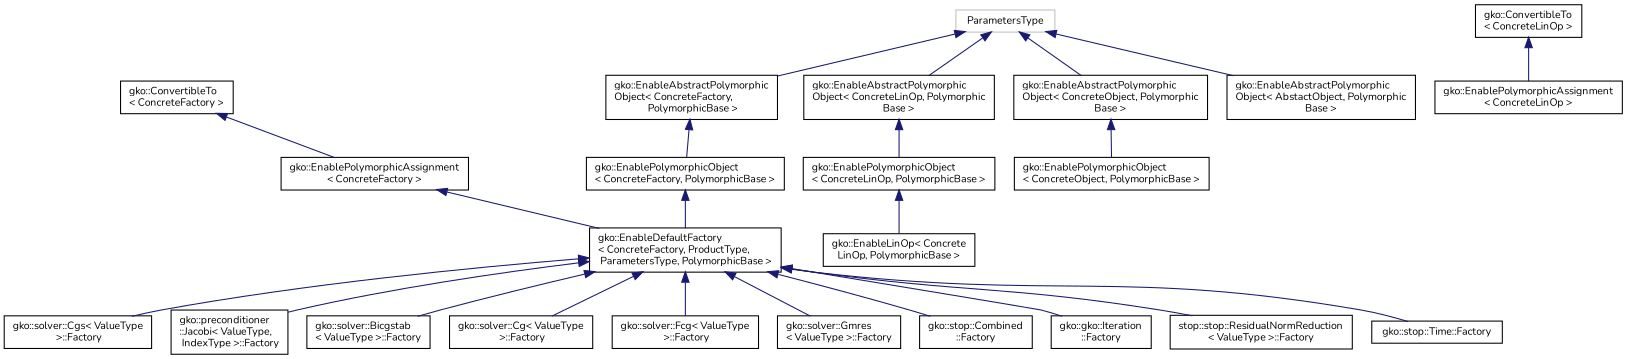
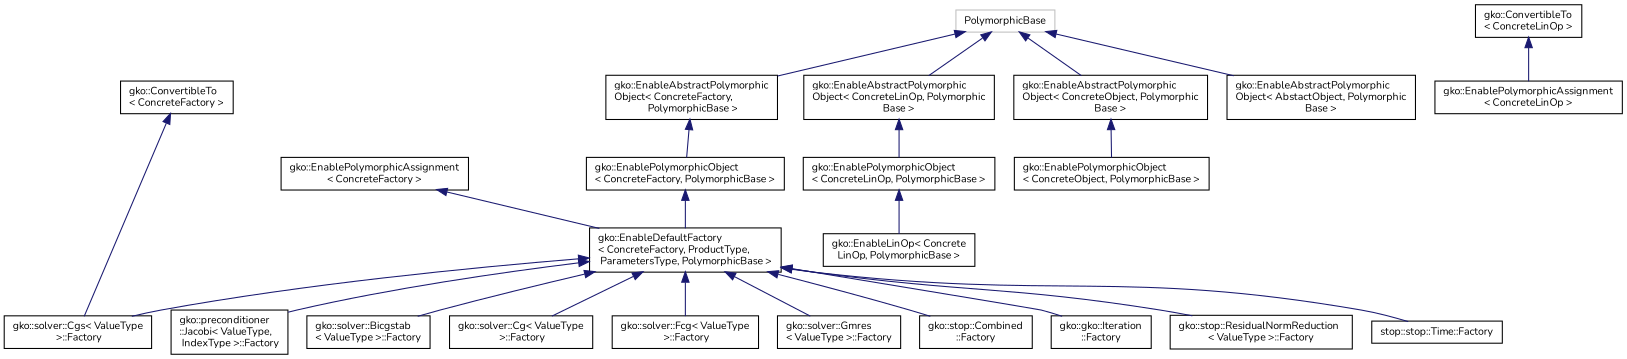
(1005, 21) -> (1005, 21)
(281, 137) -> (125, 220)
(1261, 332) -> (1261, 332)
(1437, 332) -> (1437, 332)
